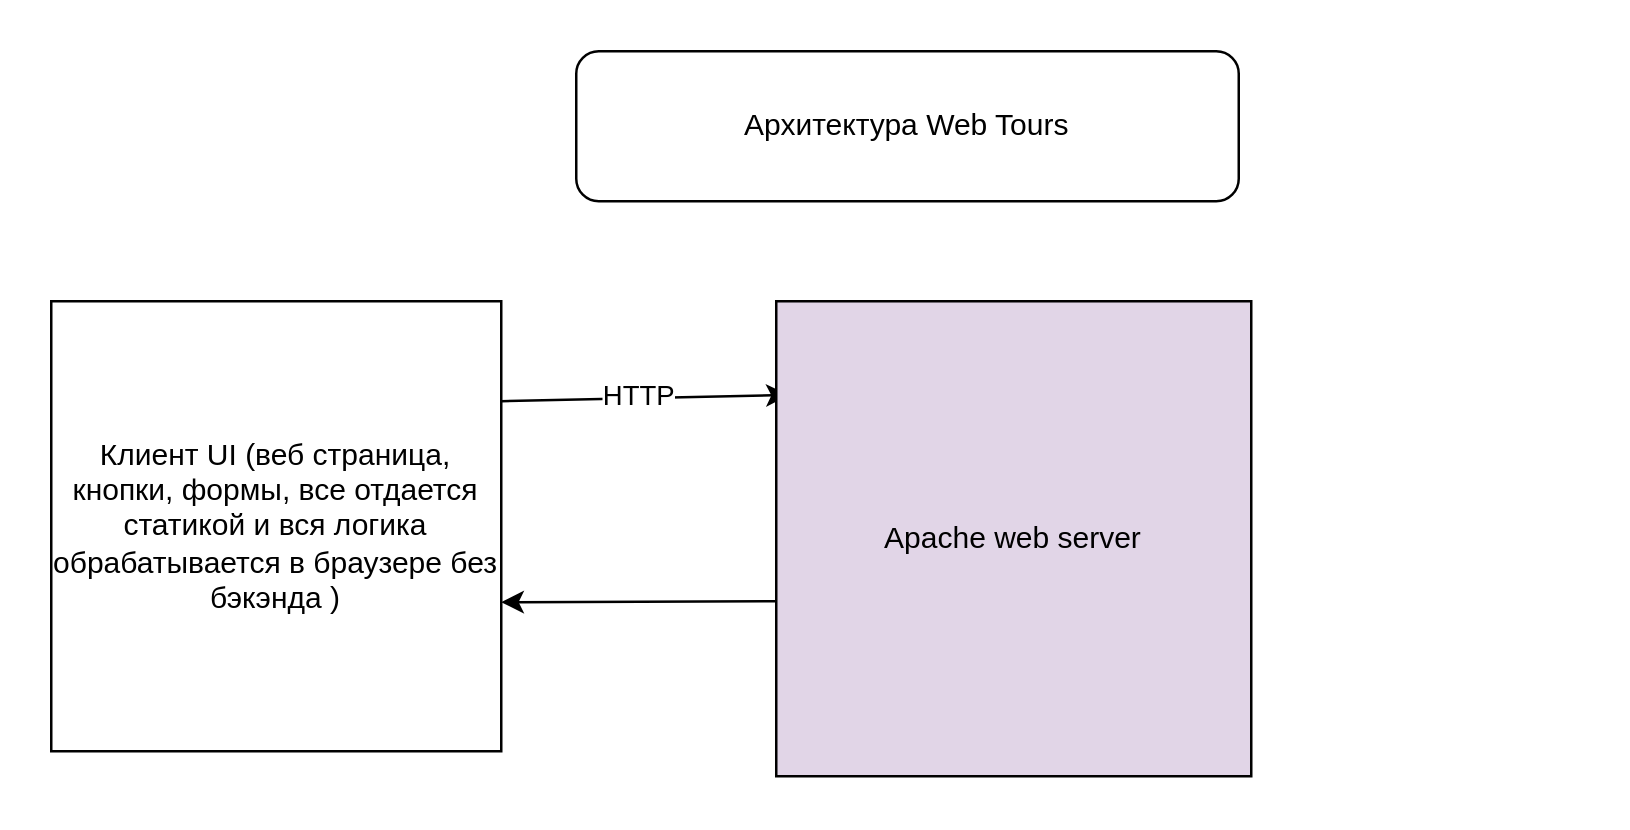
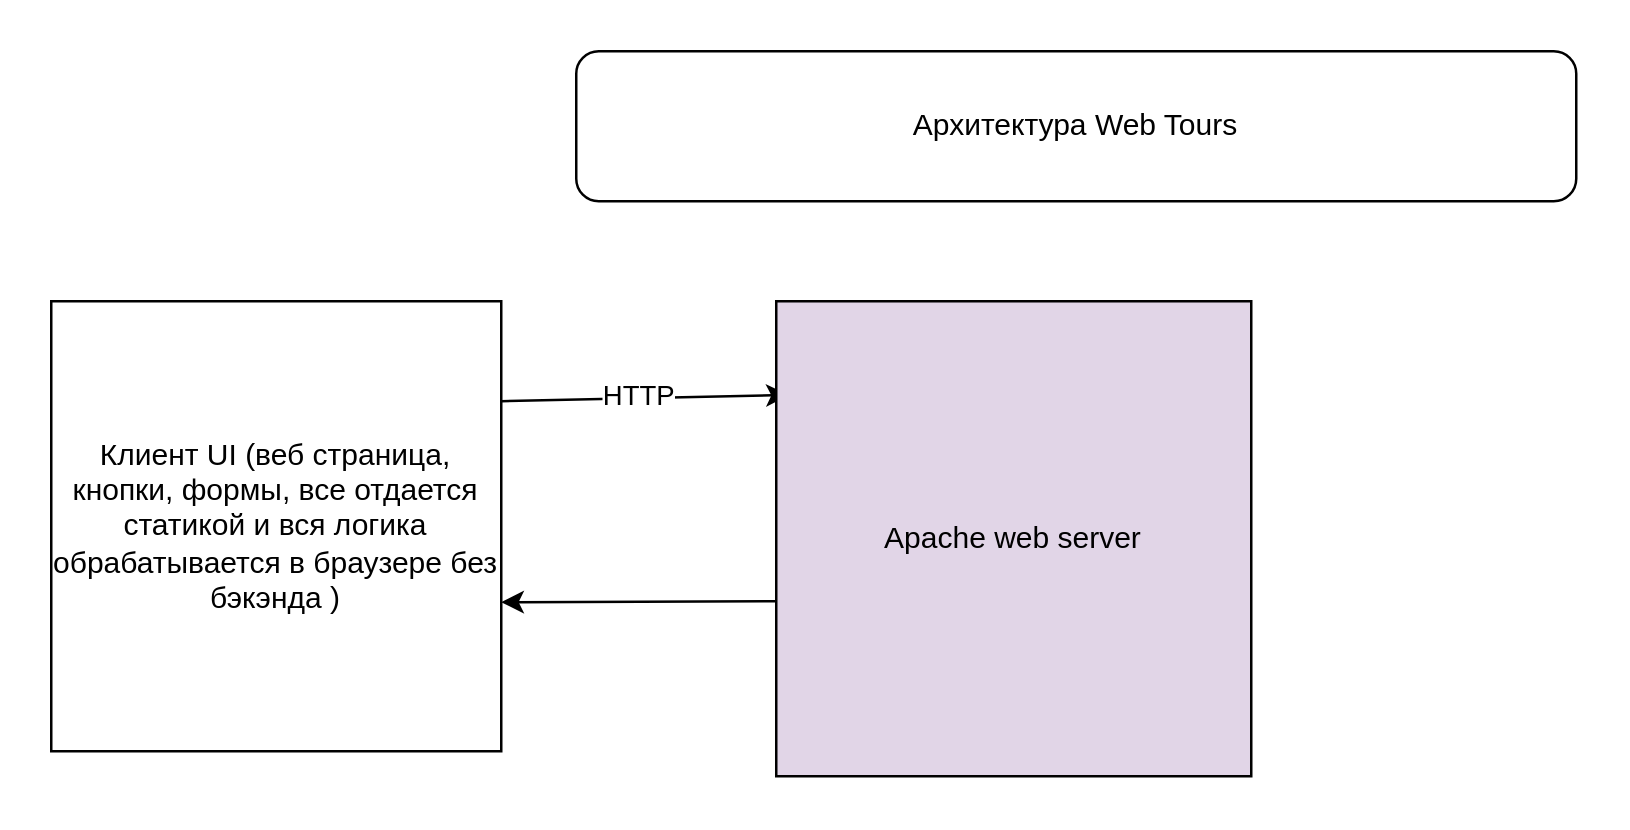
(908, 126) -> (1076, 126)
